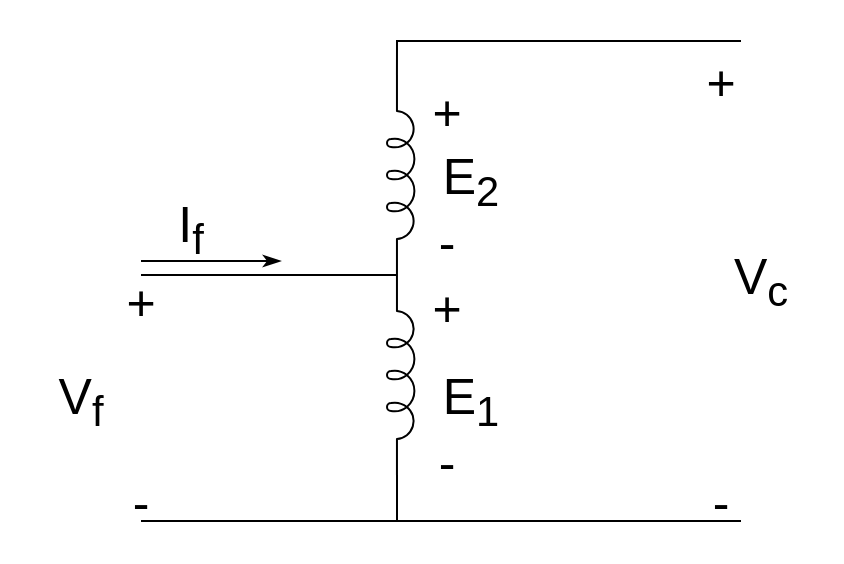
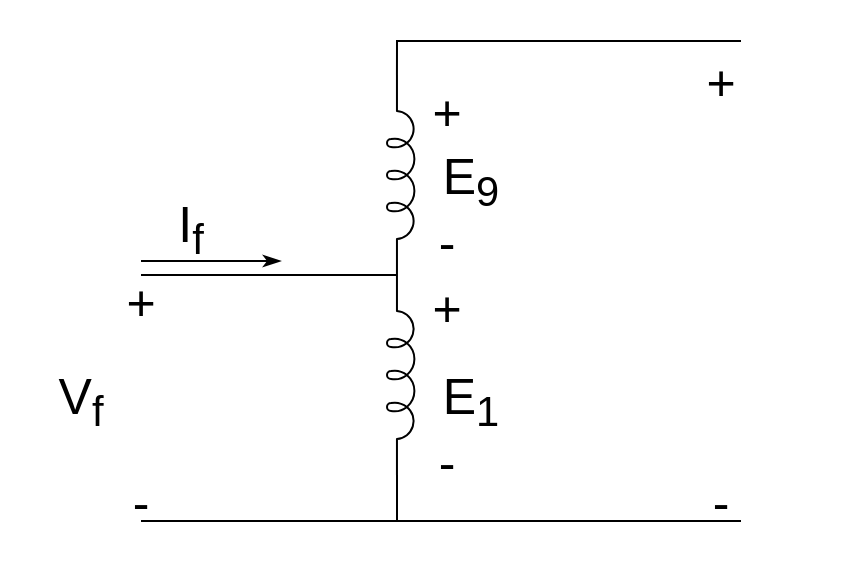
(472, 181) -> (472, 181)
(761, 281) -> none
